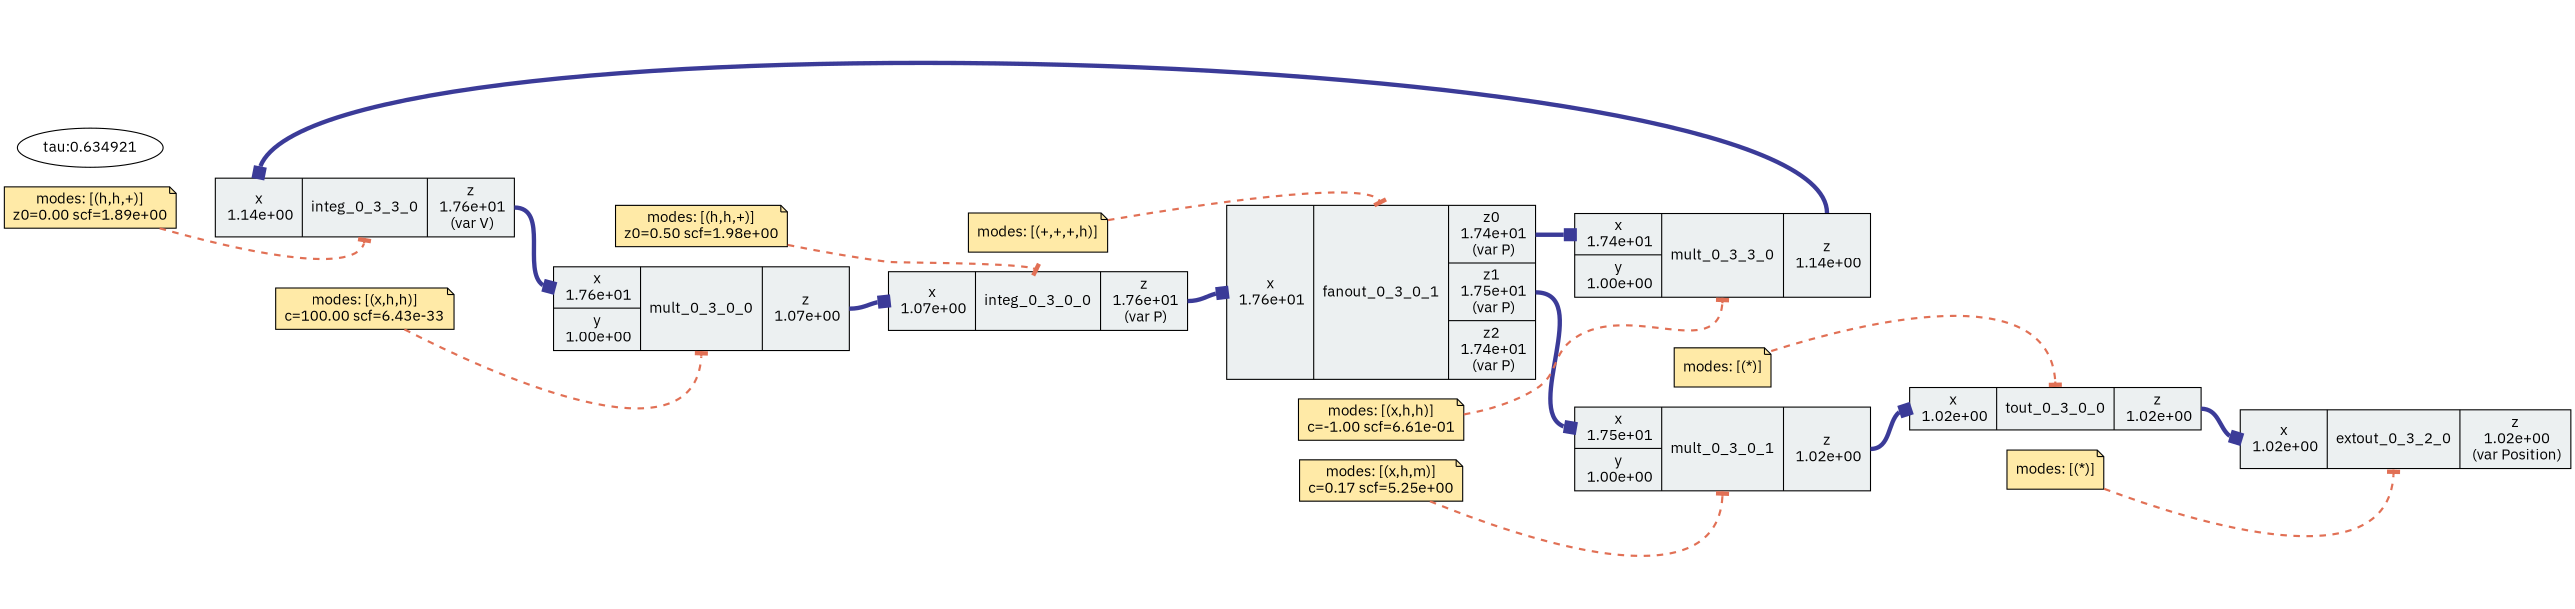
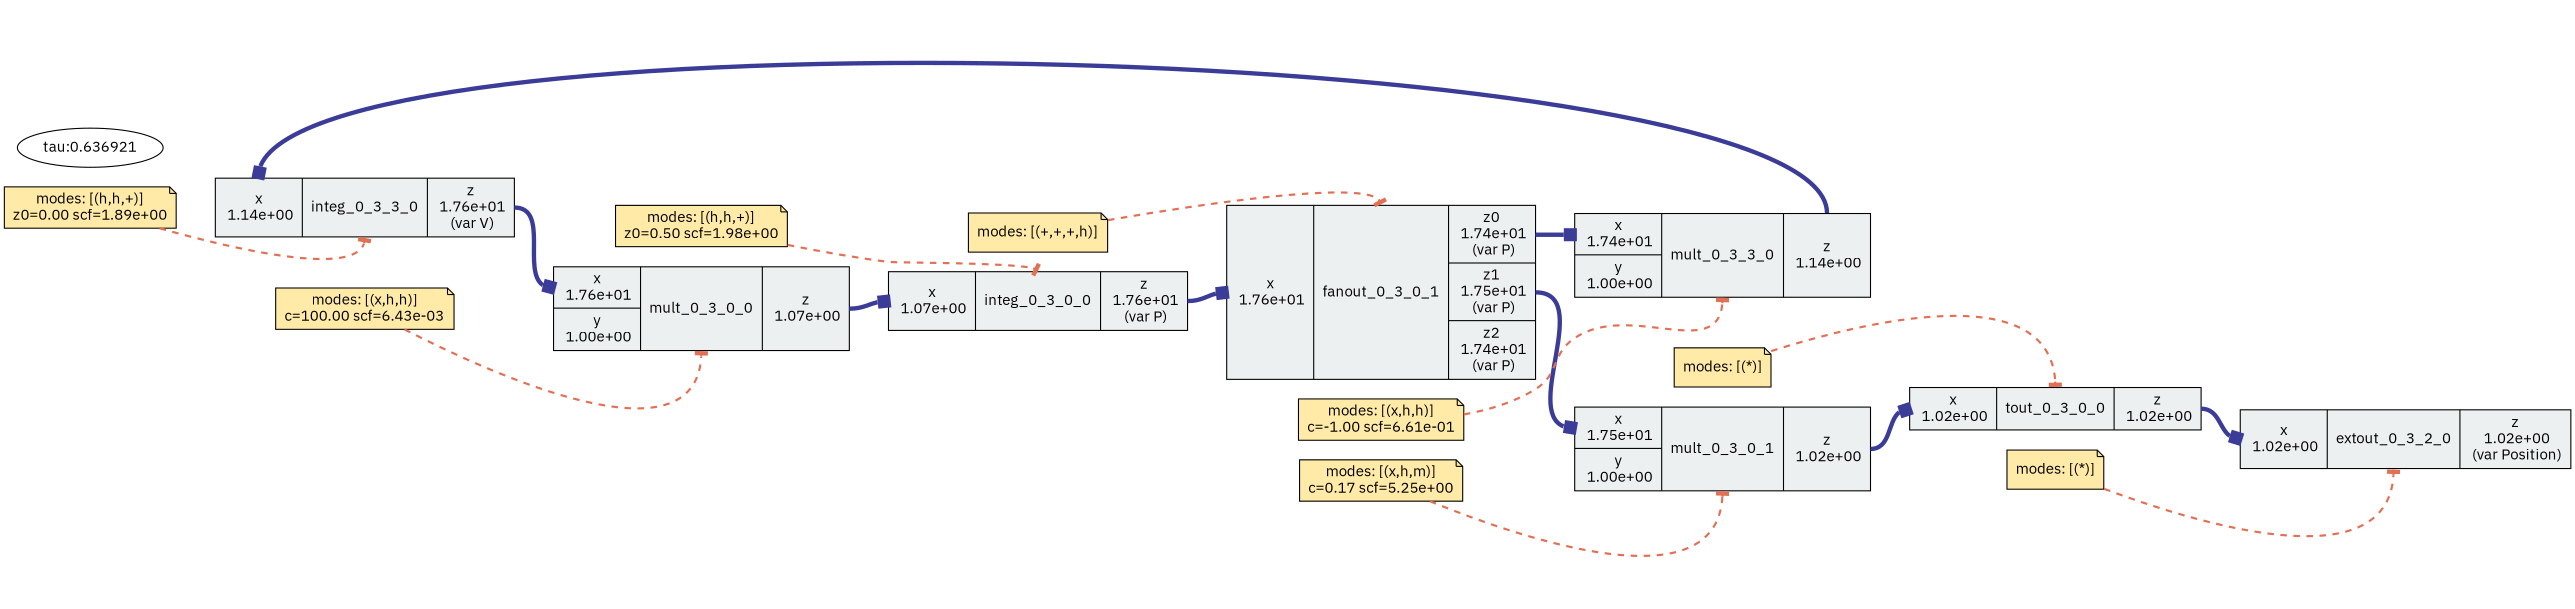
(90, 148) -> (90, 148)
(365, 309) -> (365, 309)
